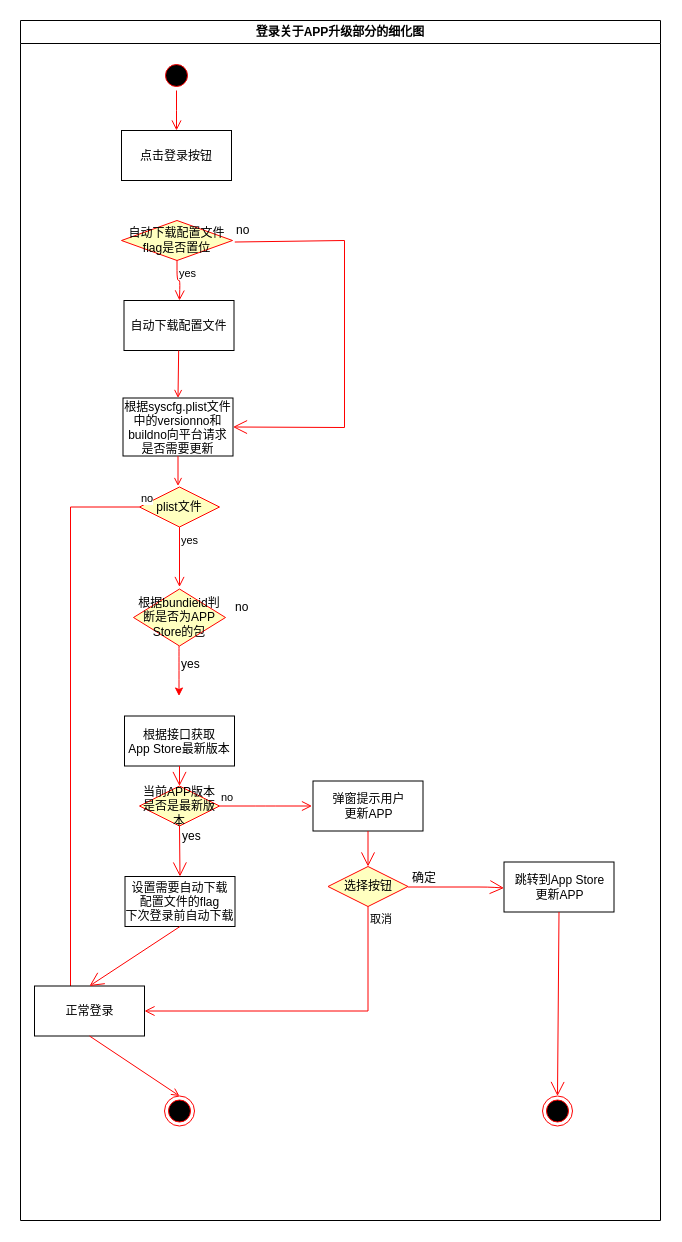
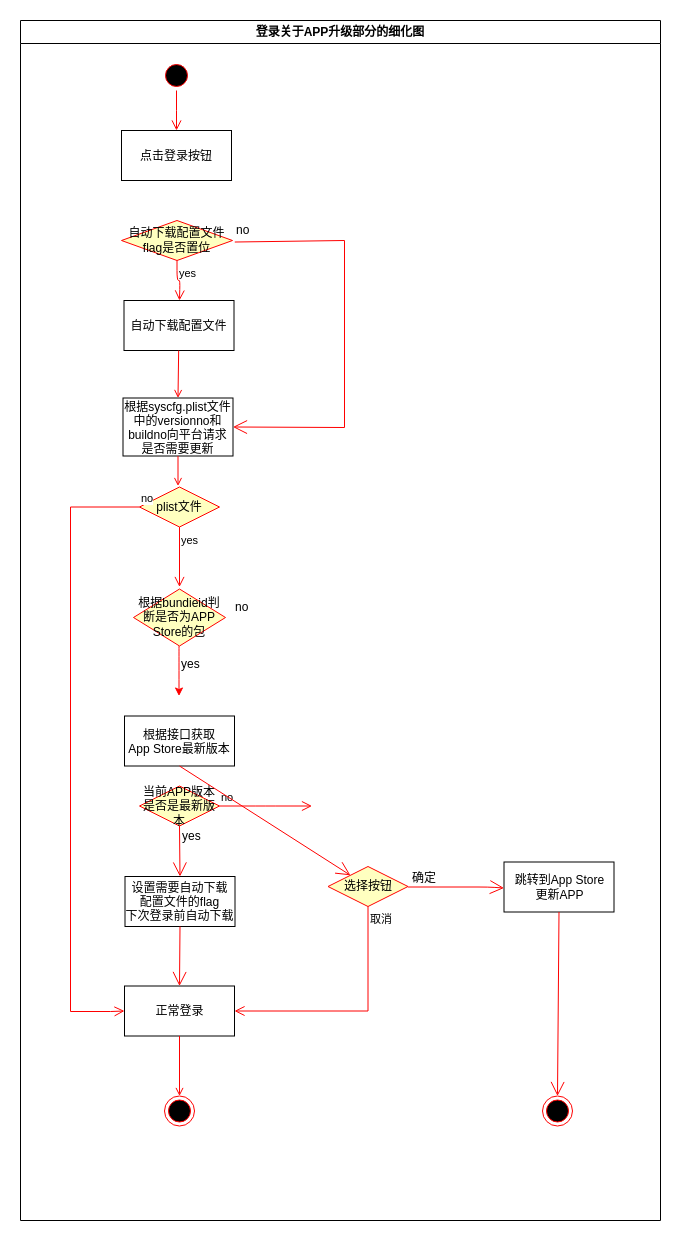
(180, 774) -> (264, 820)
(368, 806) -> none
(368, 847) -> none
(90, 1011) -> (180, 1011)
